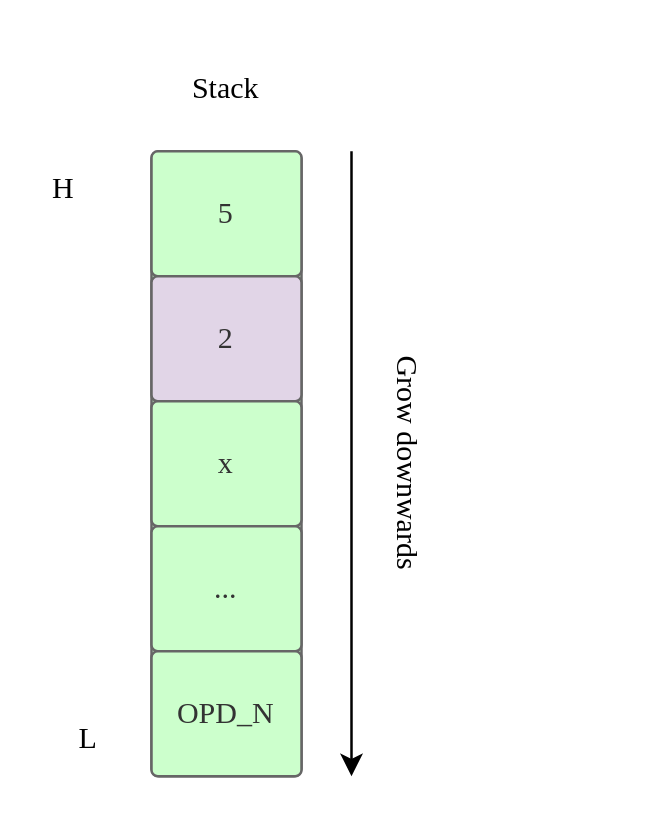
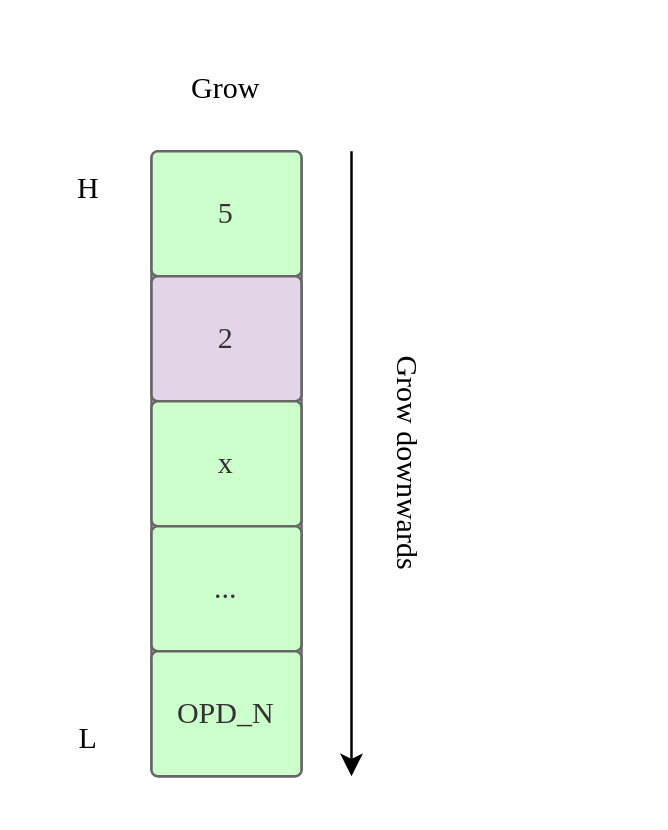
(226, 89) -> (226, 89)
(64, 189) -> (89, 189)
